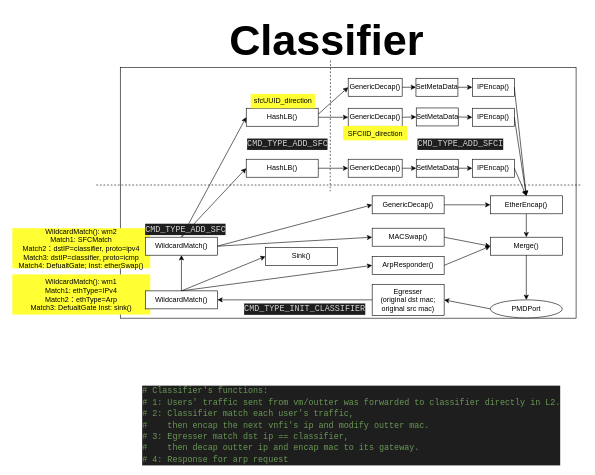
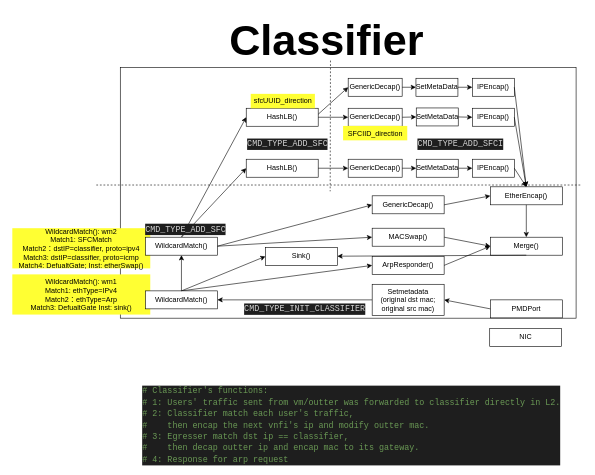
(527, 205) -> (527, 196)
(527, 294) -> (462, 256)
(408, 300) -> (408, 300)
(527, 309) -> (527, 309)
none -> (526, 338)
